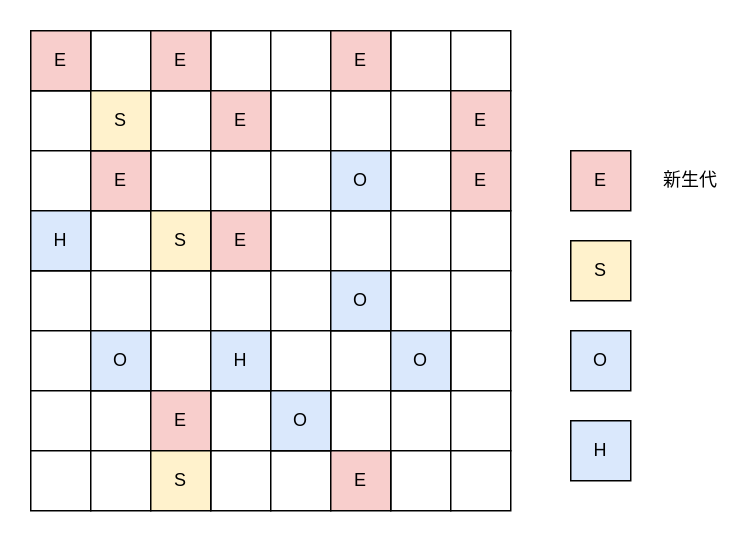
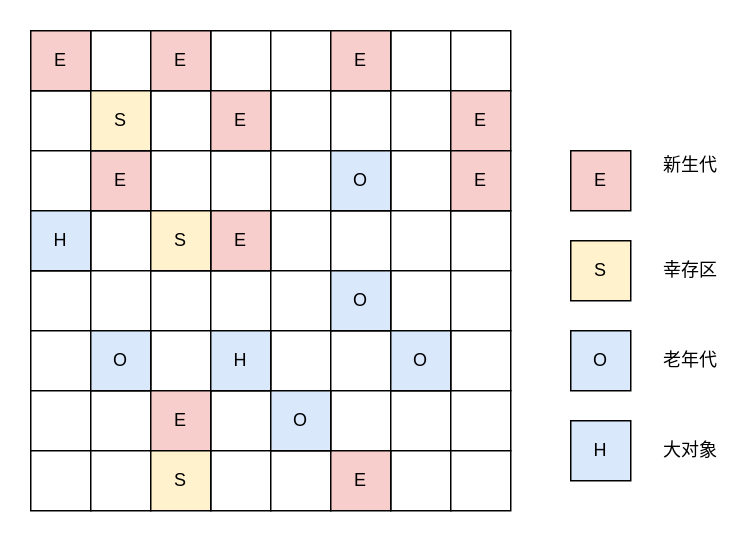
(691, 181) -> (691, 166)
none -> (691, 271)
none -> (691, 361)
none -> (691, 451)
